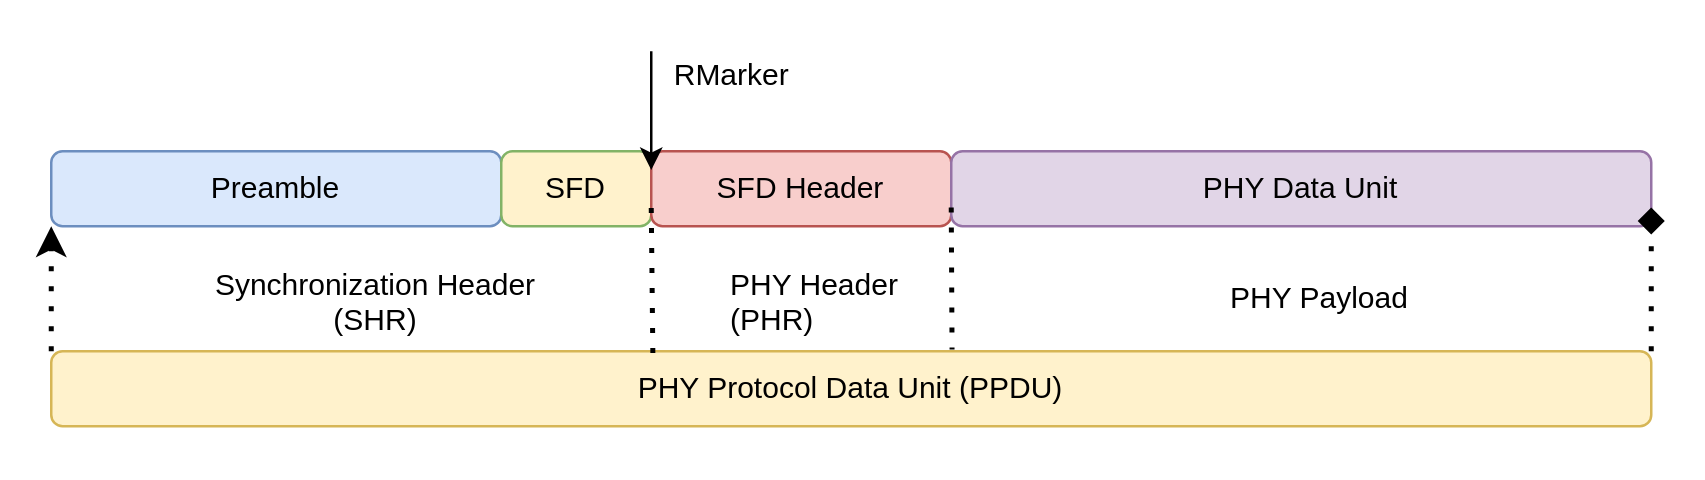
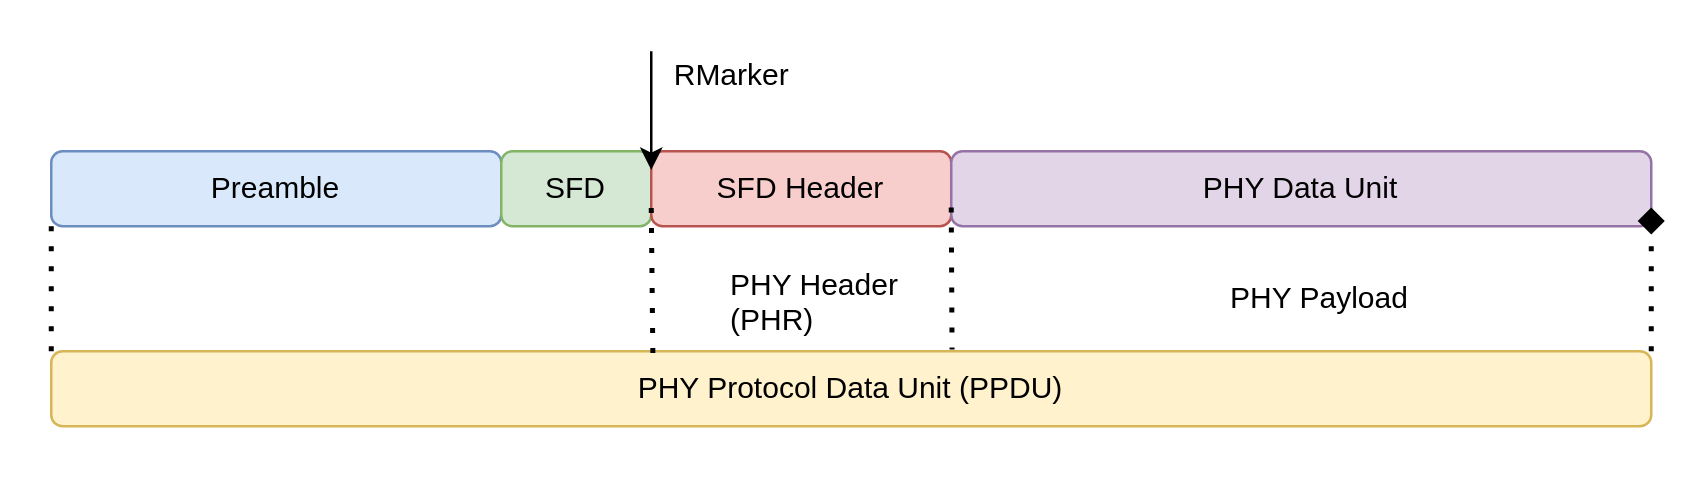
(576, 189) -> (576, 189)
(51, 247) -> (51, 237)
(376, 301) -> none
